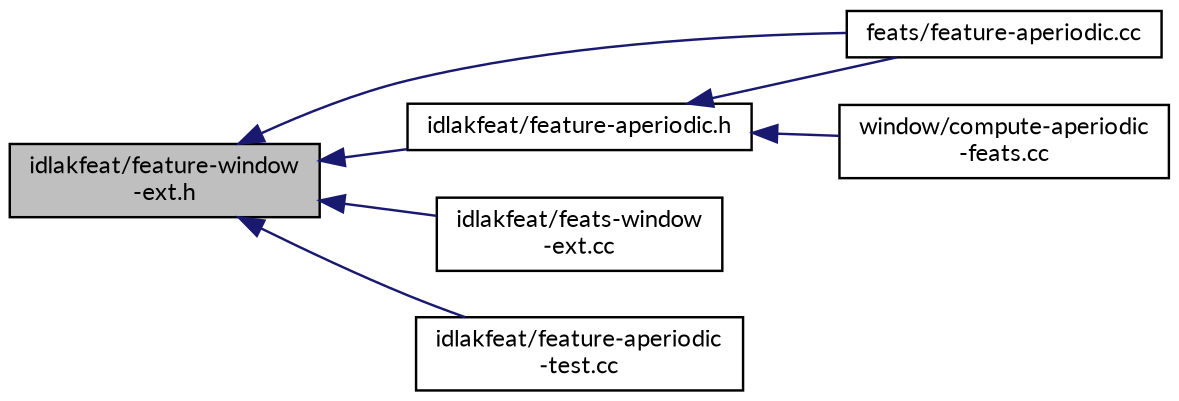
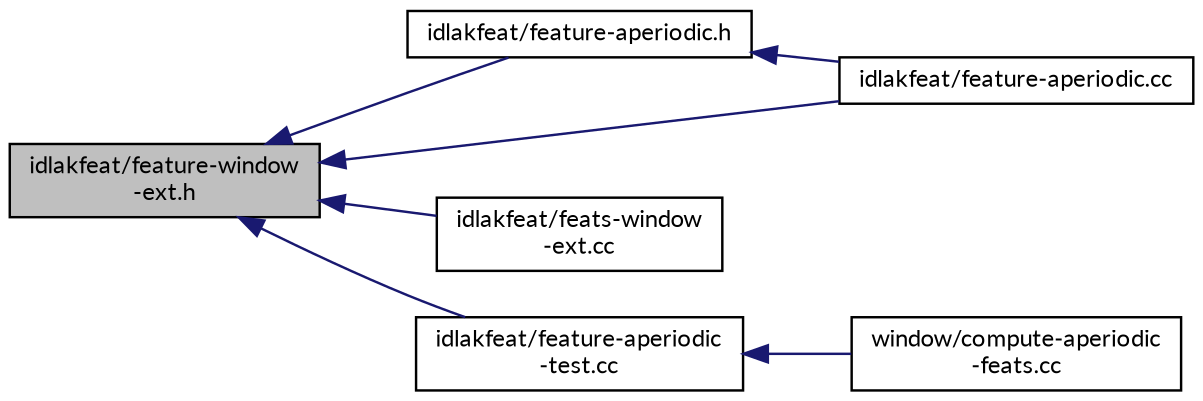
(1004, 34) -> (1016, 81)
(809, 135) -> (810, 354)
